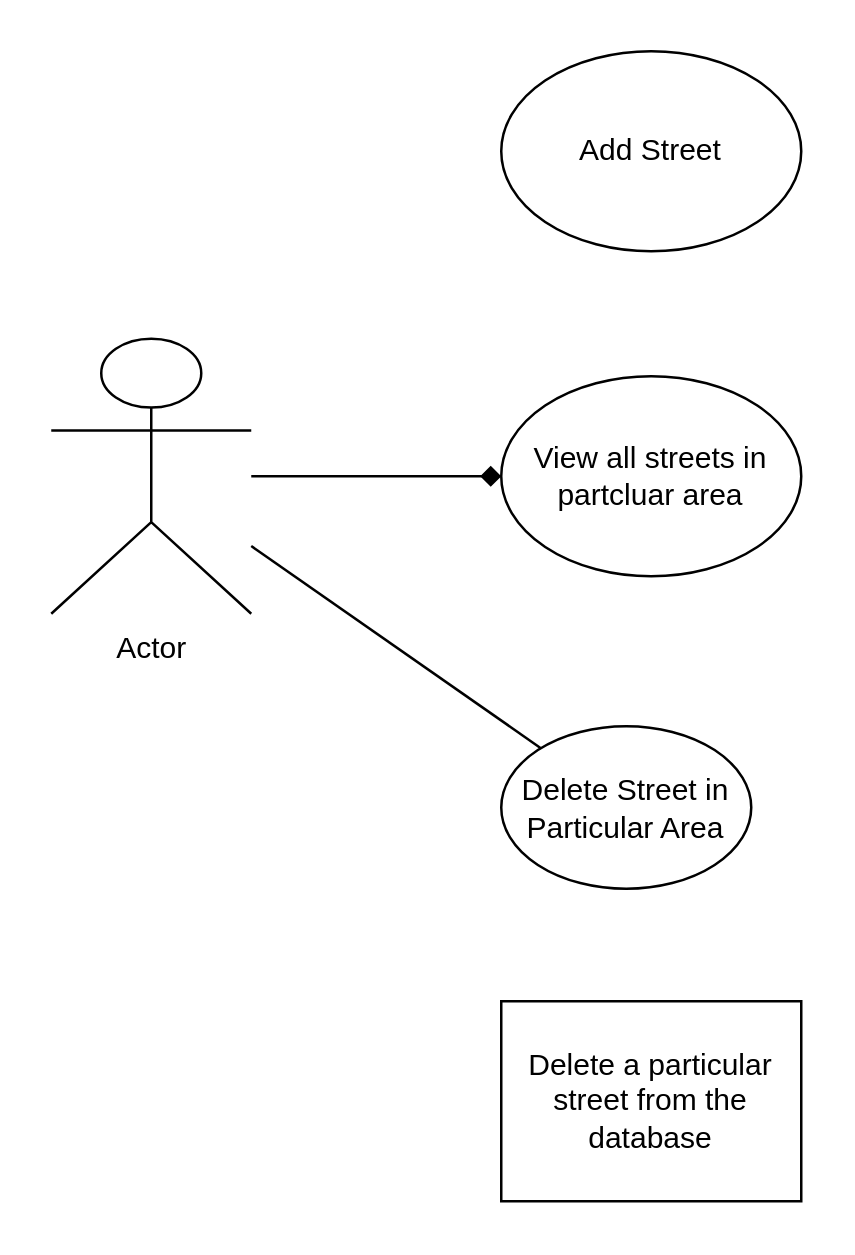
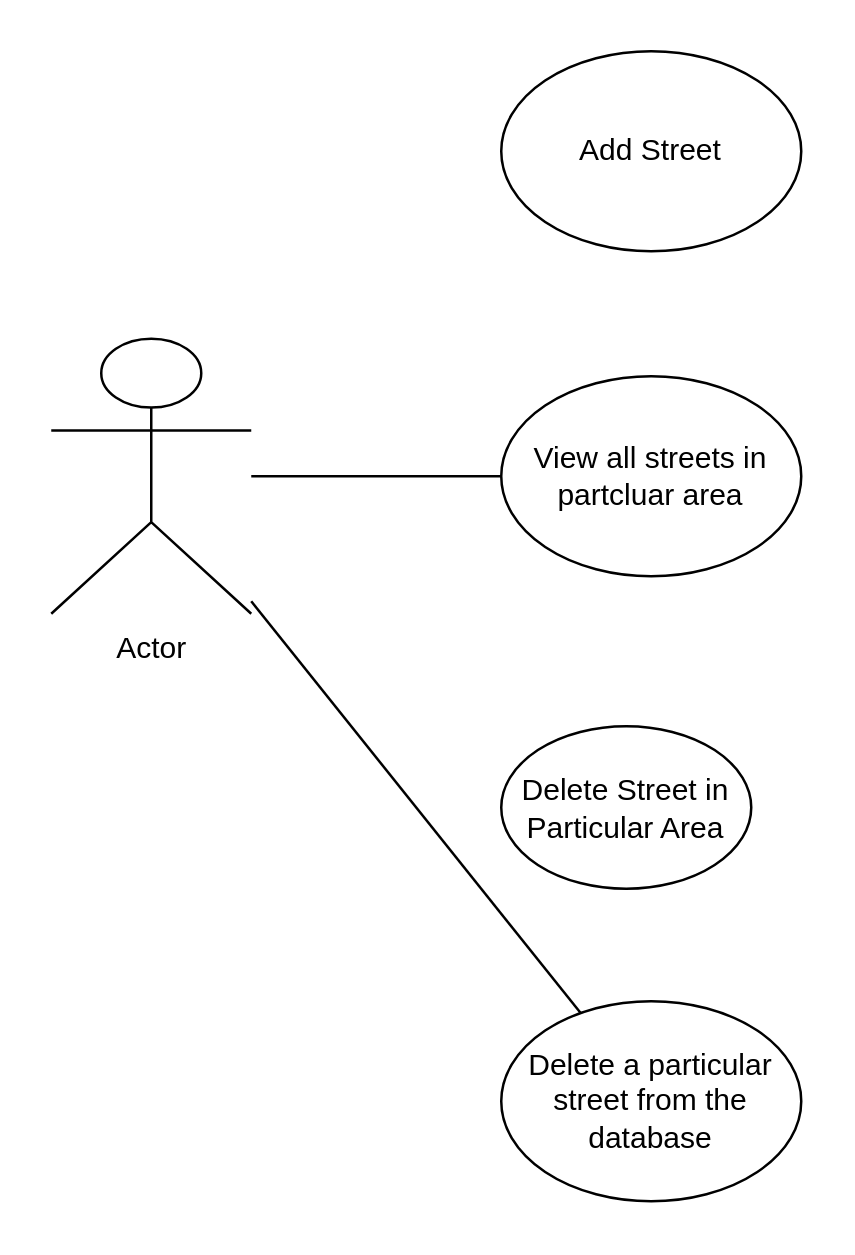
(481, 476) -> (490, 476)
(396, 647) -> (416, 807)
(651, 1101) -> (651, 1101)
